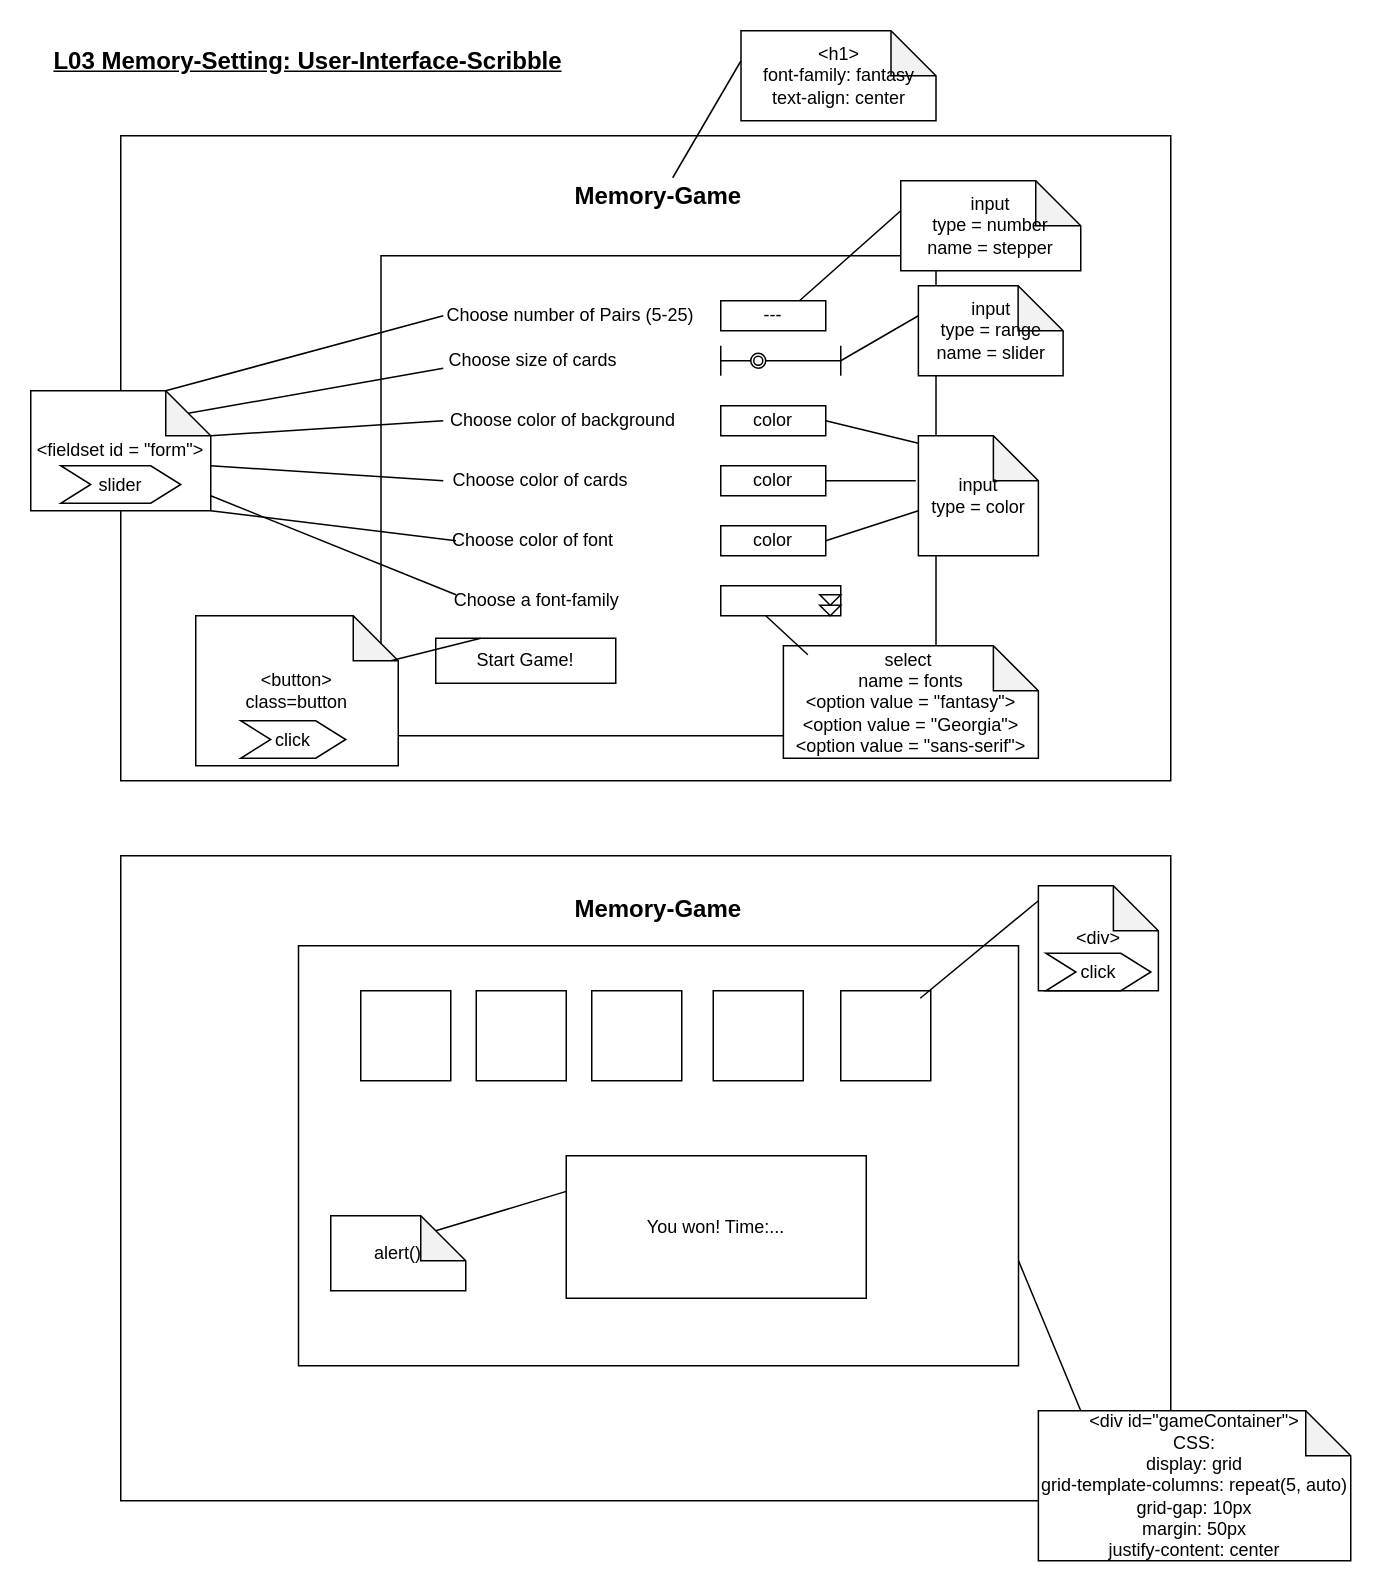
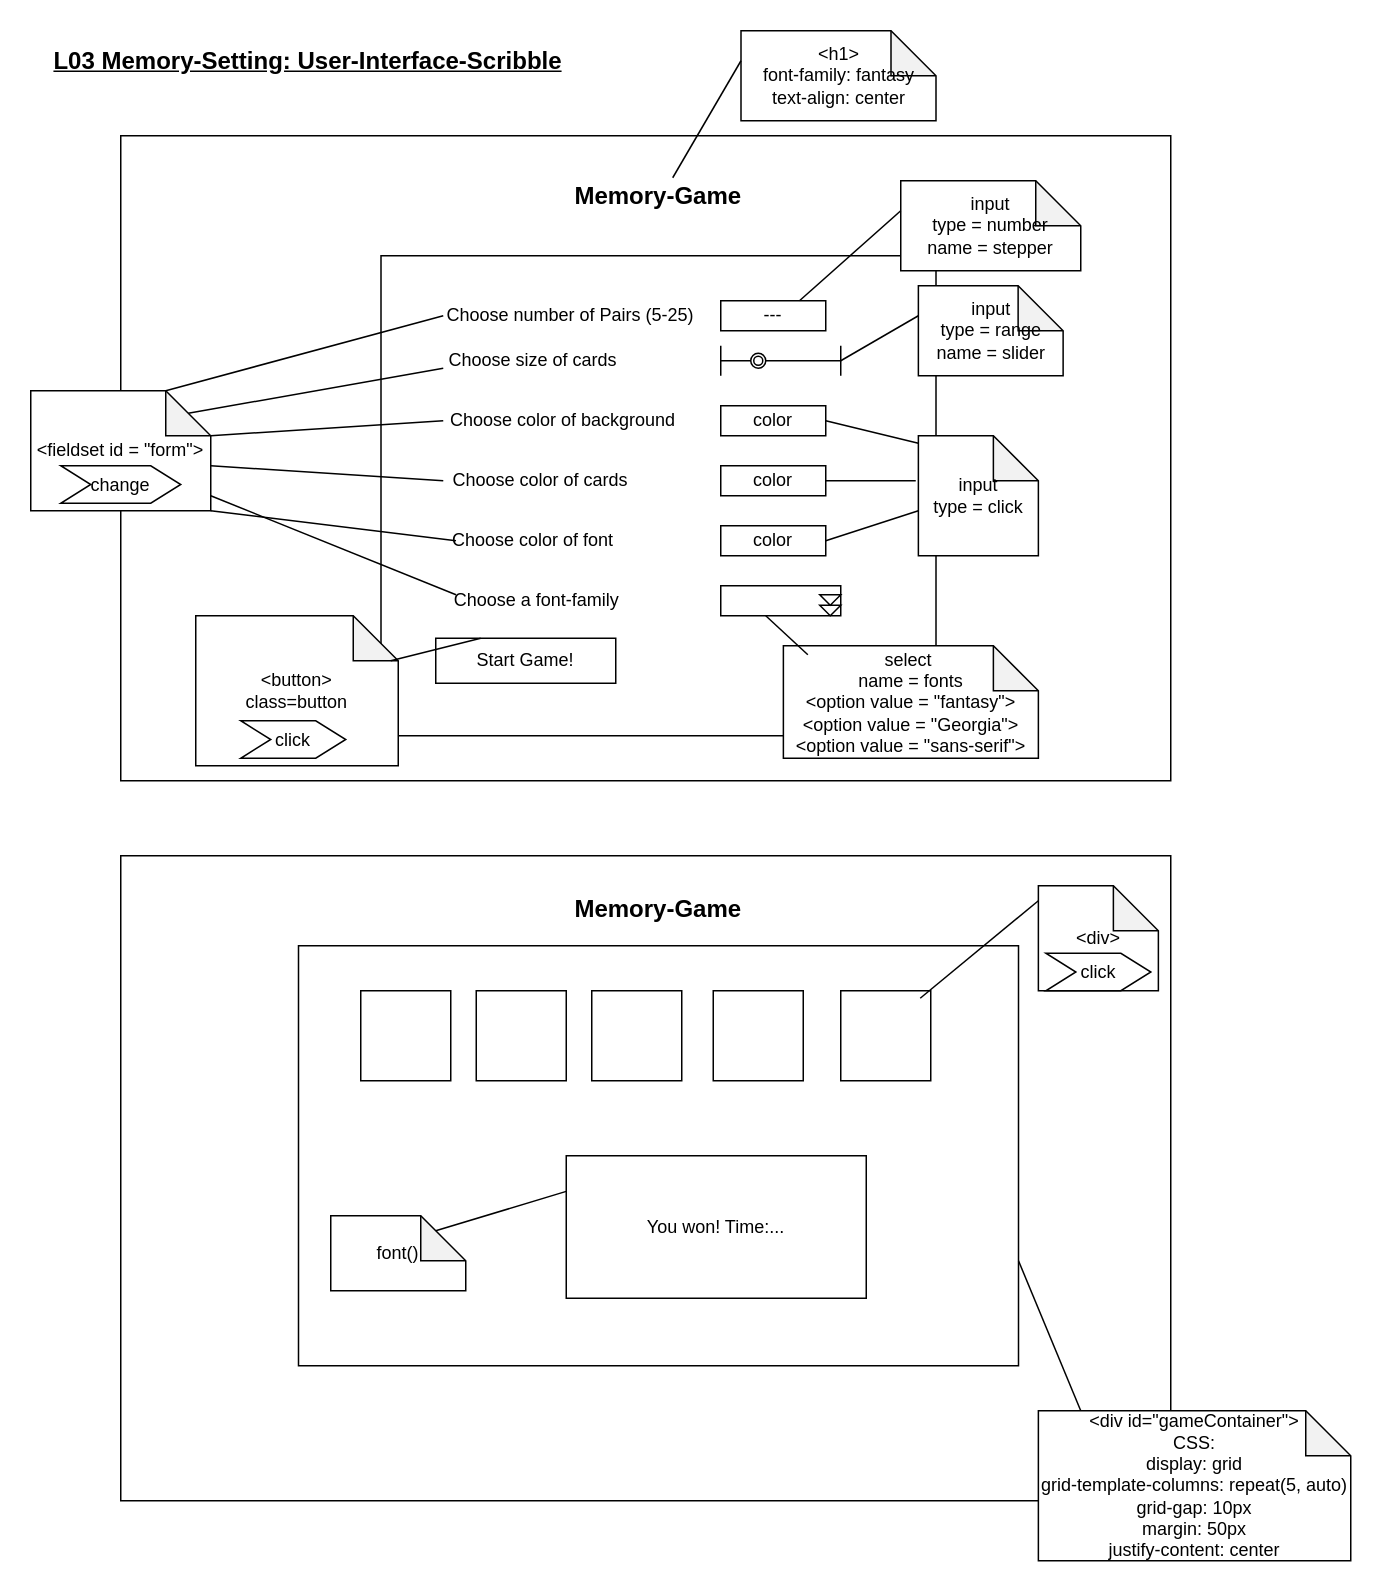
(121, 485) -> (121, 485)
(979, 496) -> (979, 496)
(398, 1253) -> (398, 1253)
